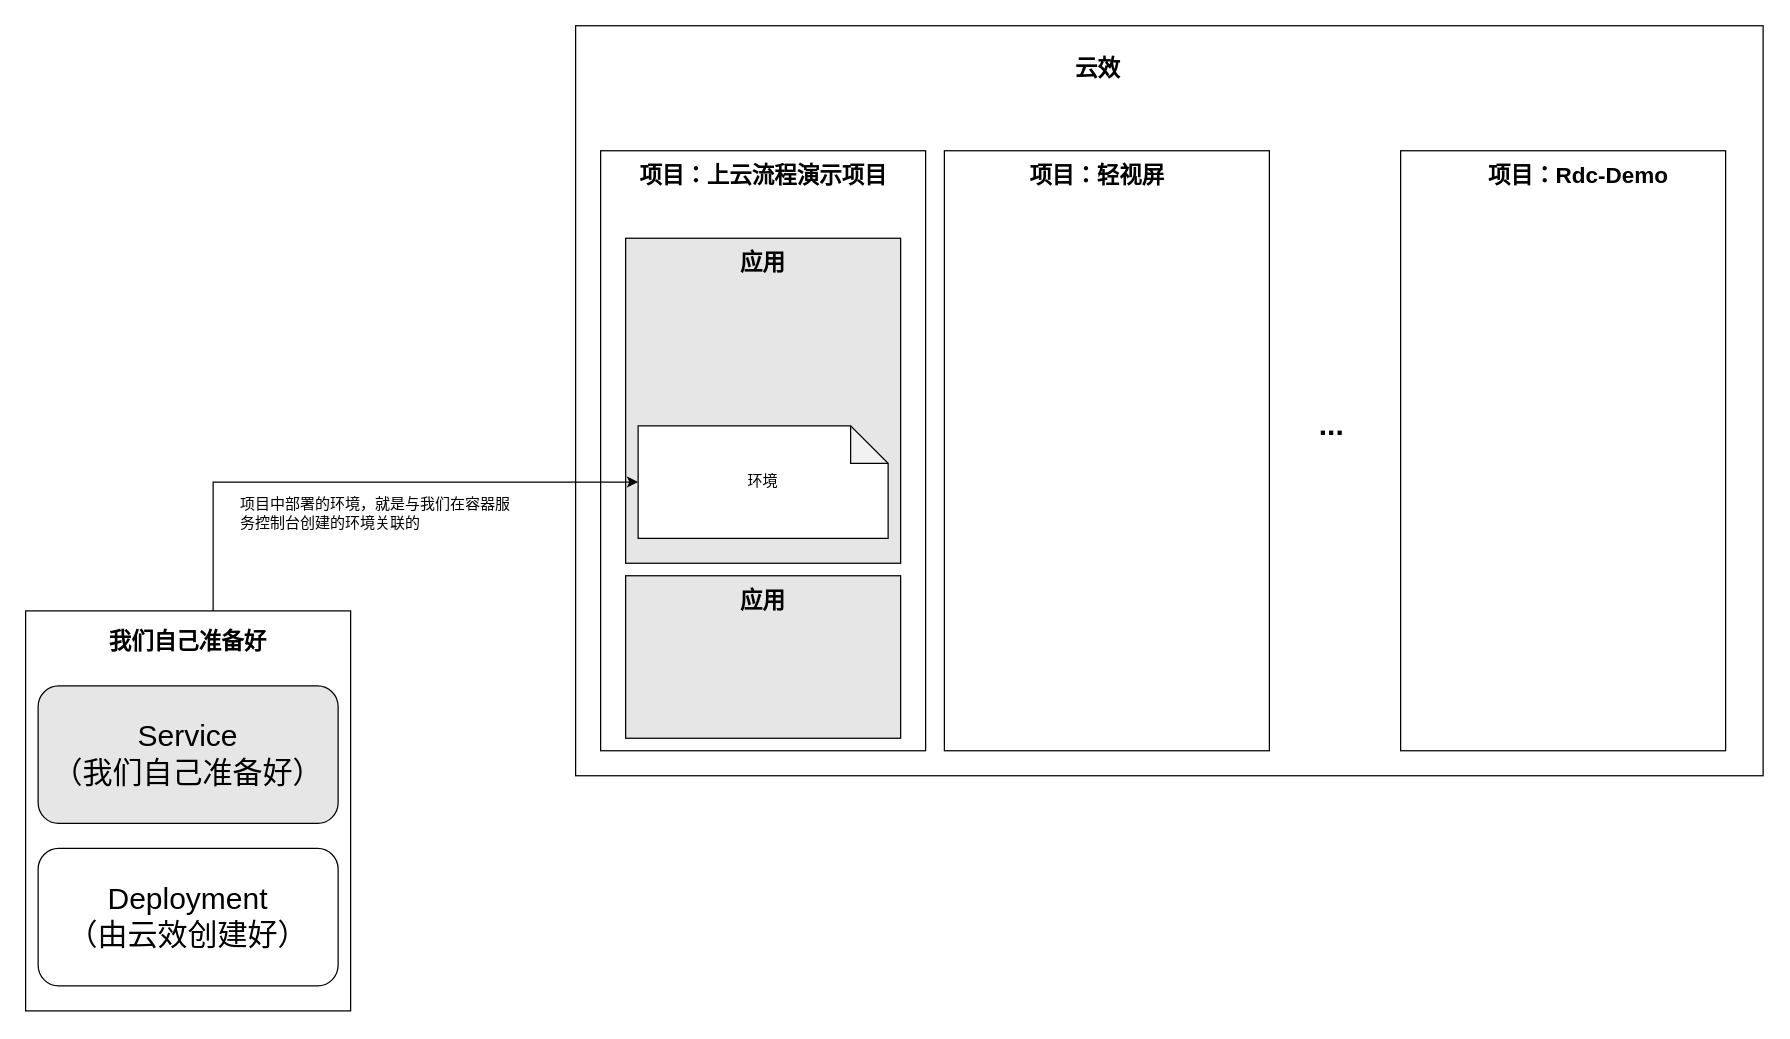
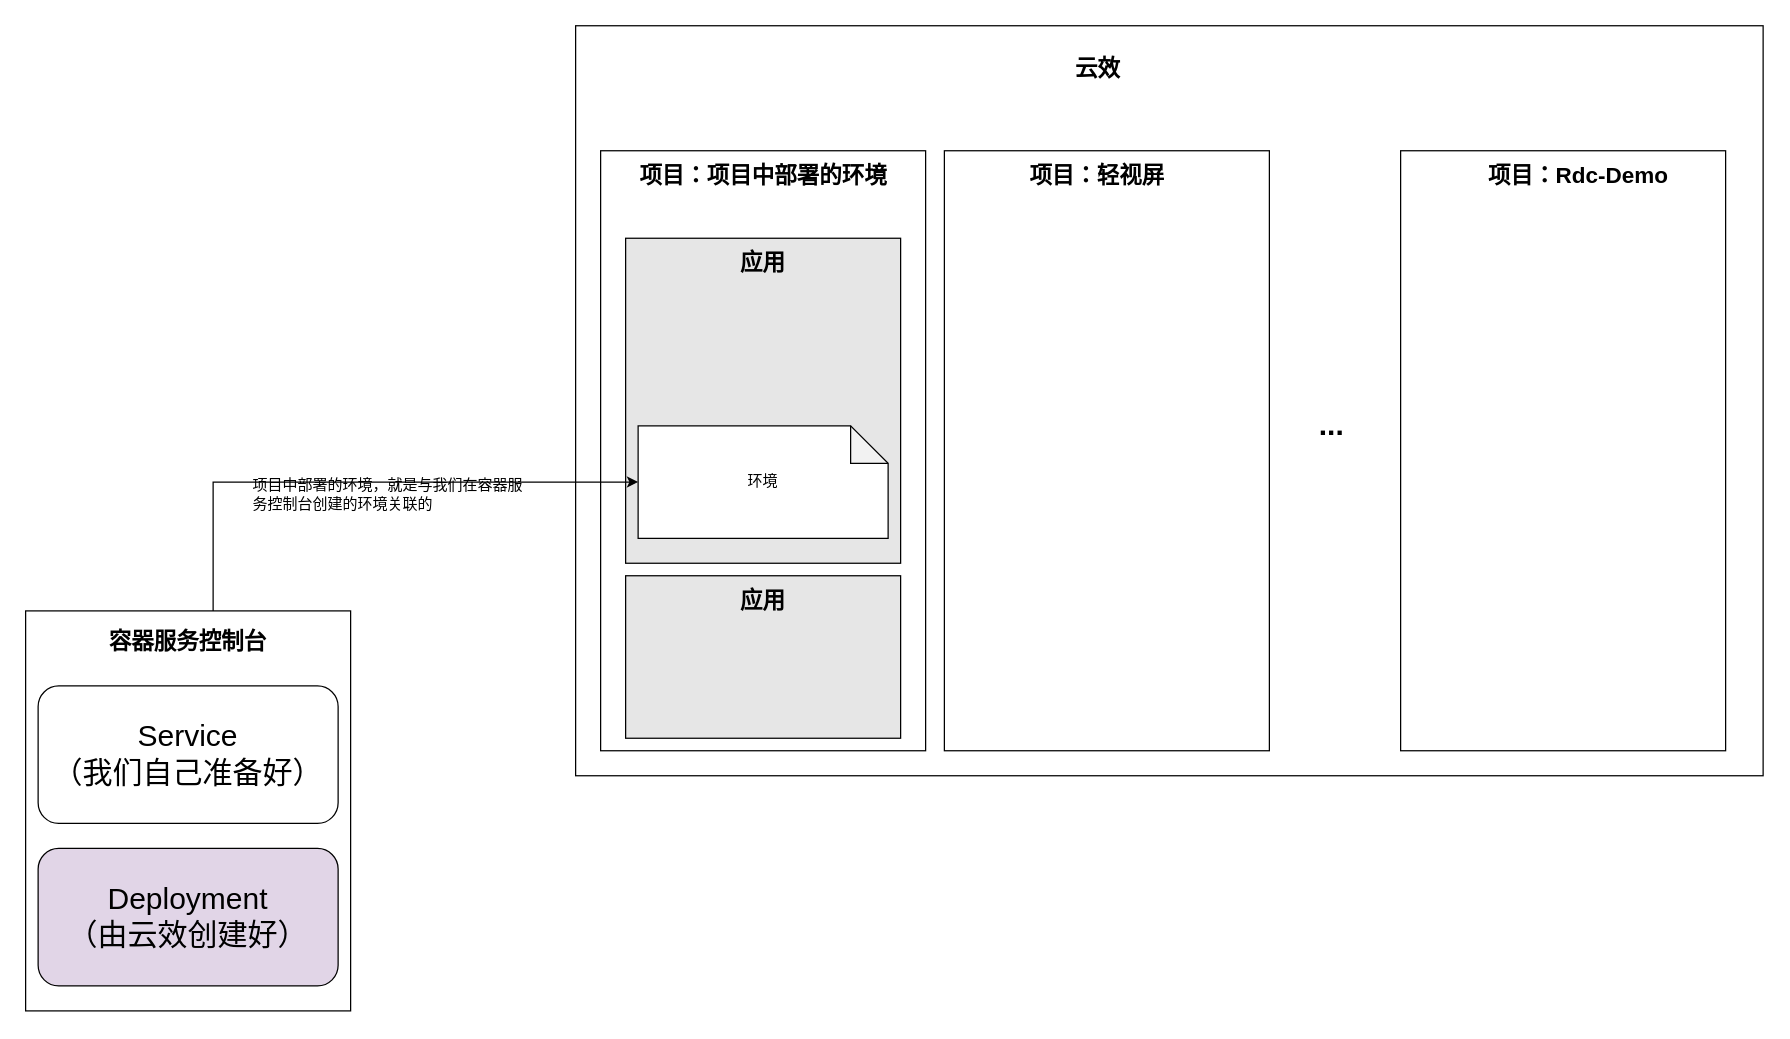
(764, 176) -> (764, 176)
(376, 513) -> (388, 494)
(188, 642) -> (188, 642)
(188, 755) -> (188, 755)
(188, 917) -> (188, 917)
